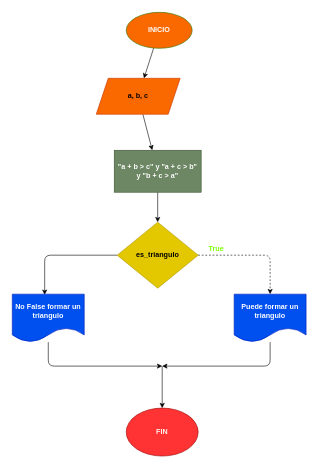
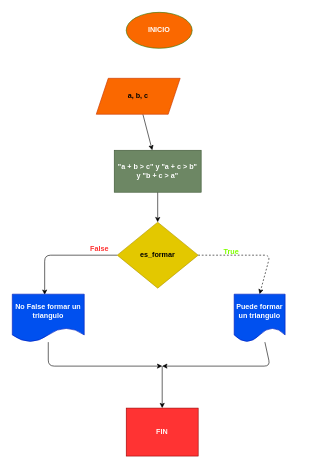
(149, 62) -> none
none -> (99, 249)
(216, 249) -> (231, 252)
(158, 255) -> (158, 255)
(270, 318) -> (260, 318)
(162, 432) -> (162, 432)
